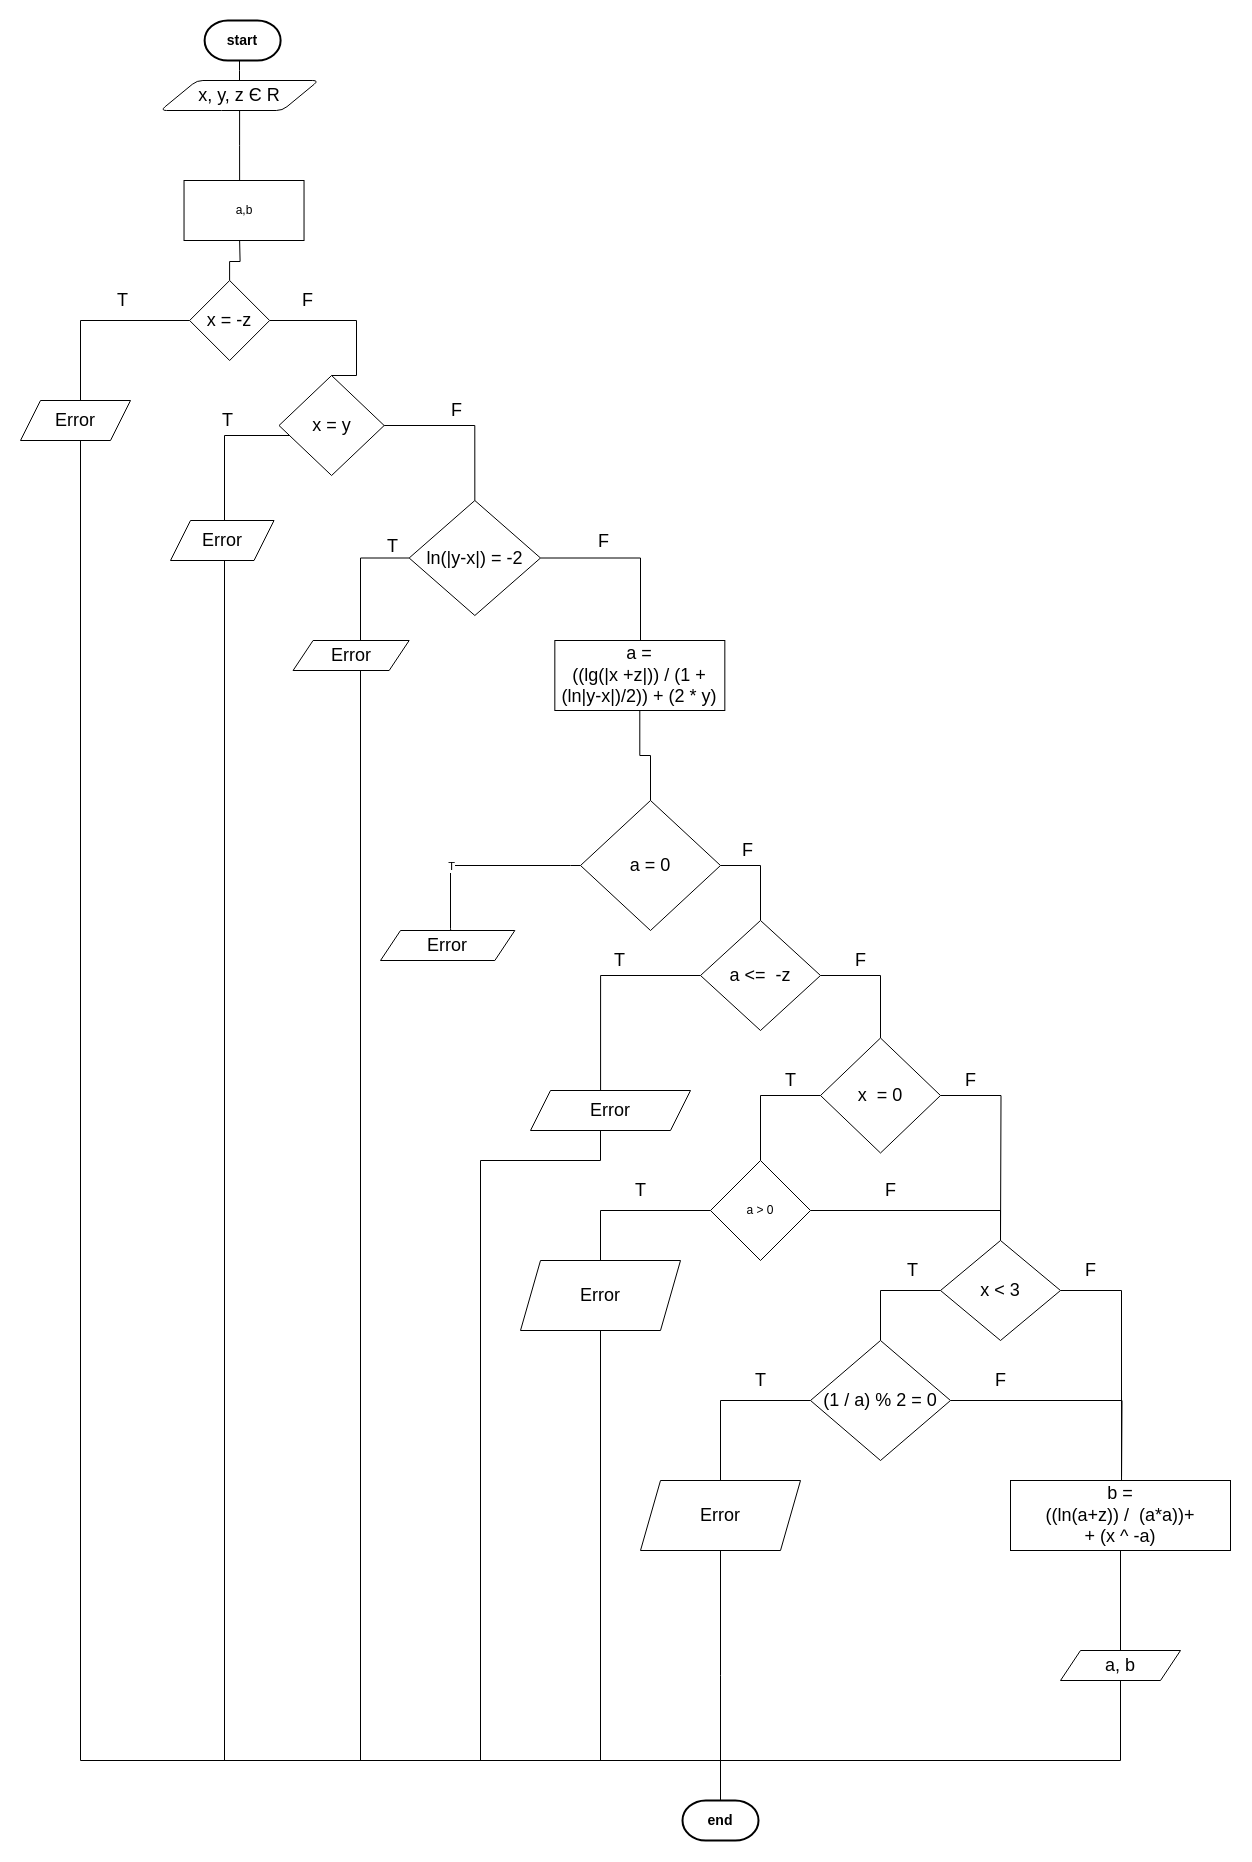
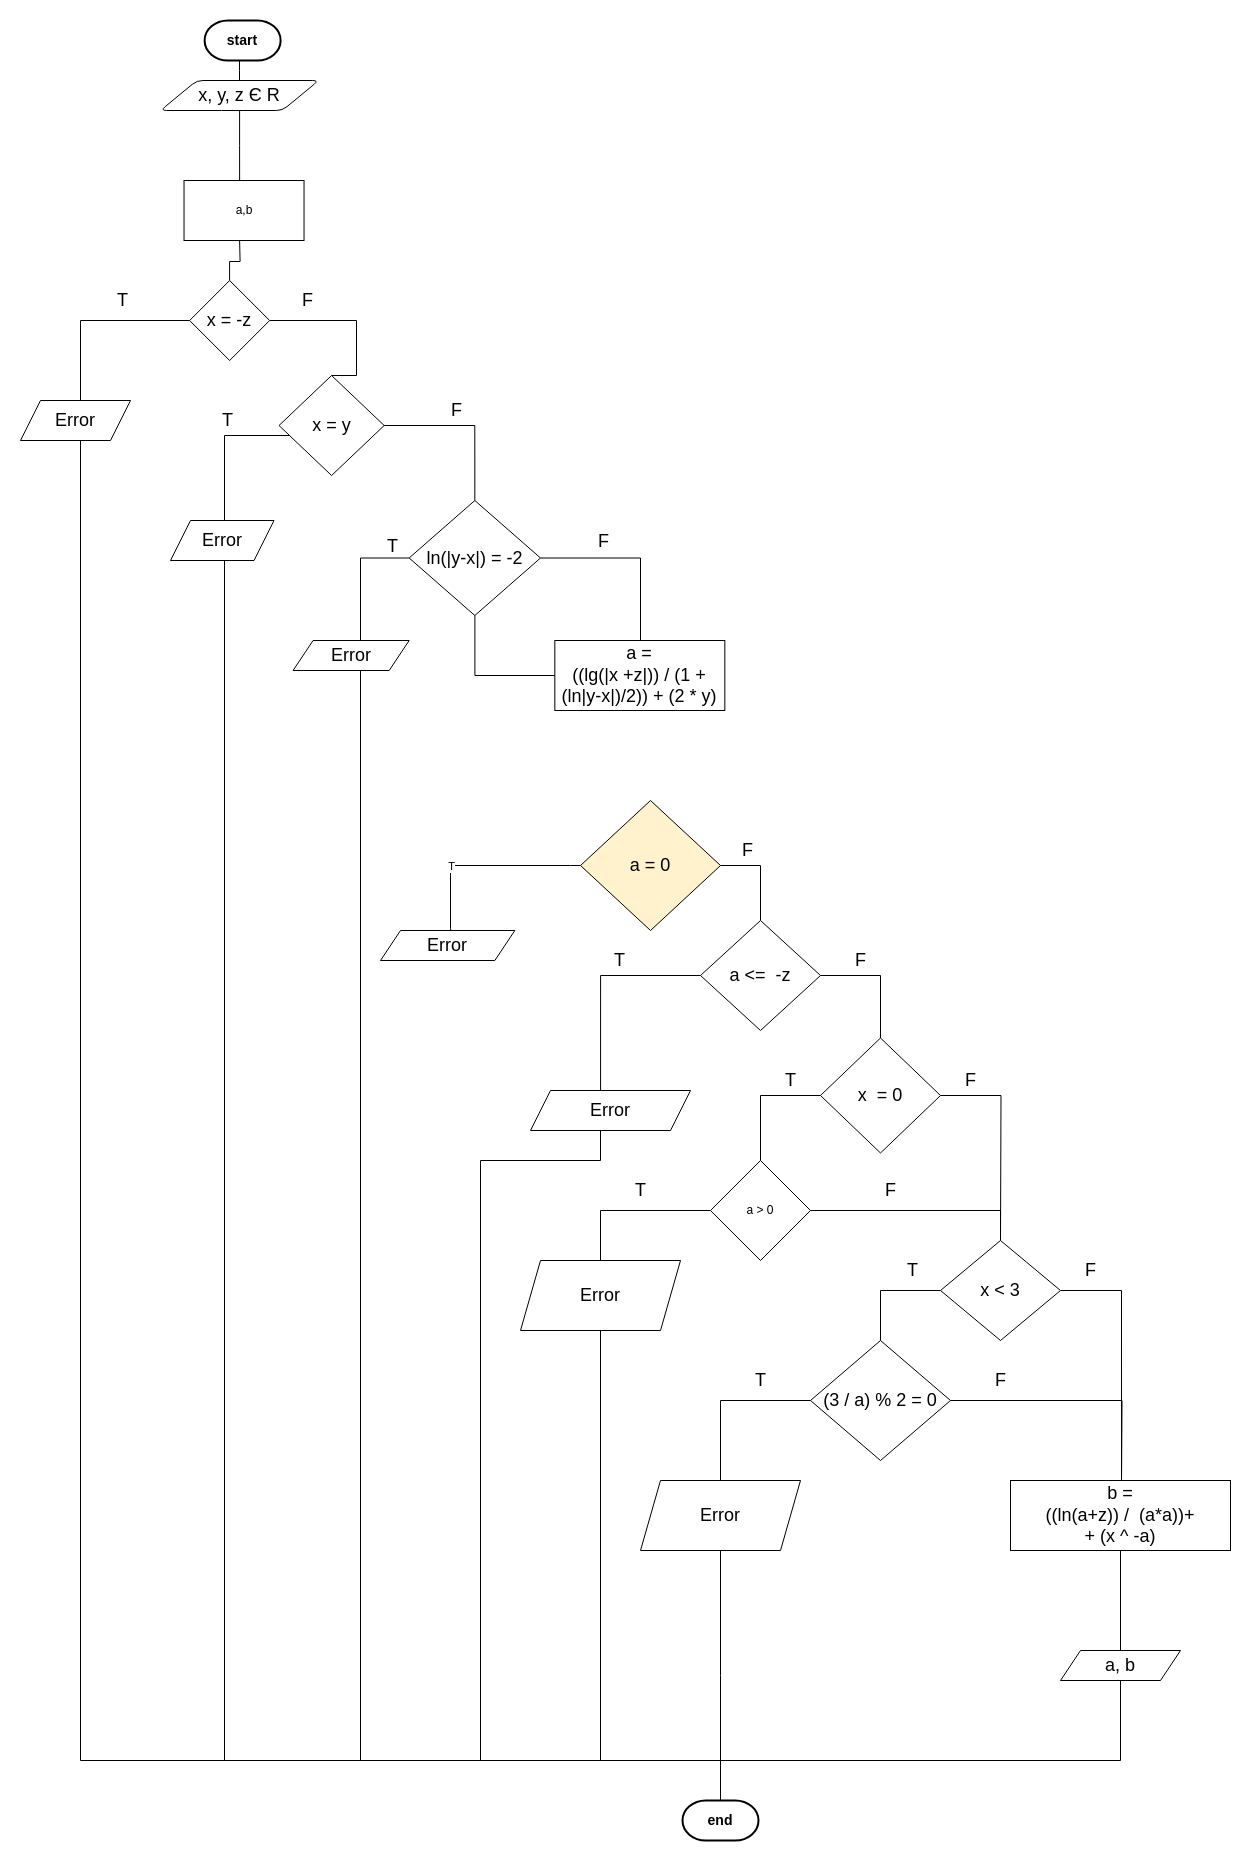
(645, 756) -> (485, 676)
(651, 866) -> (651, 866)
(881, 1401) -> (881, 1401)
